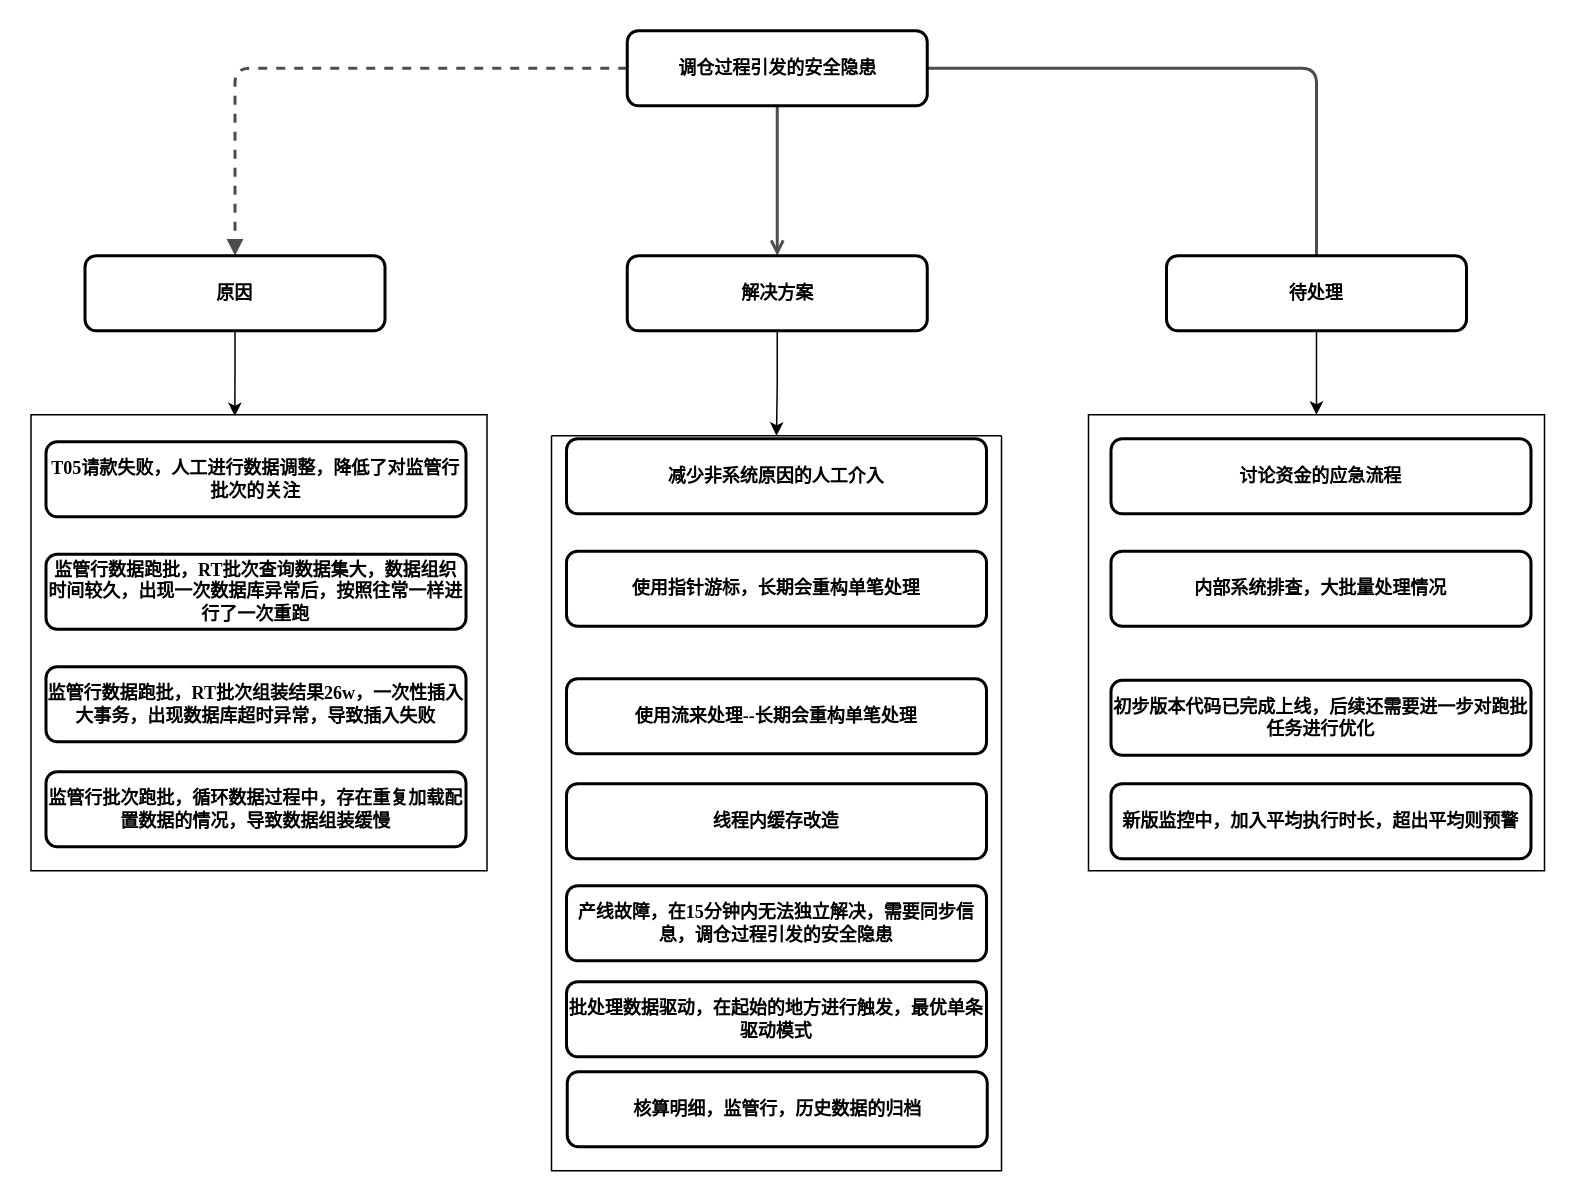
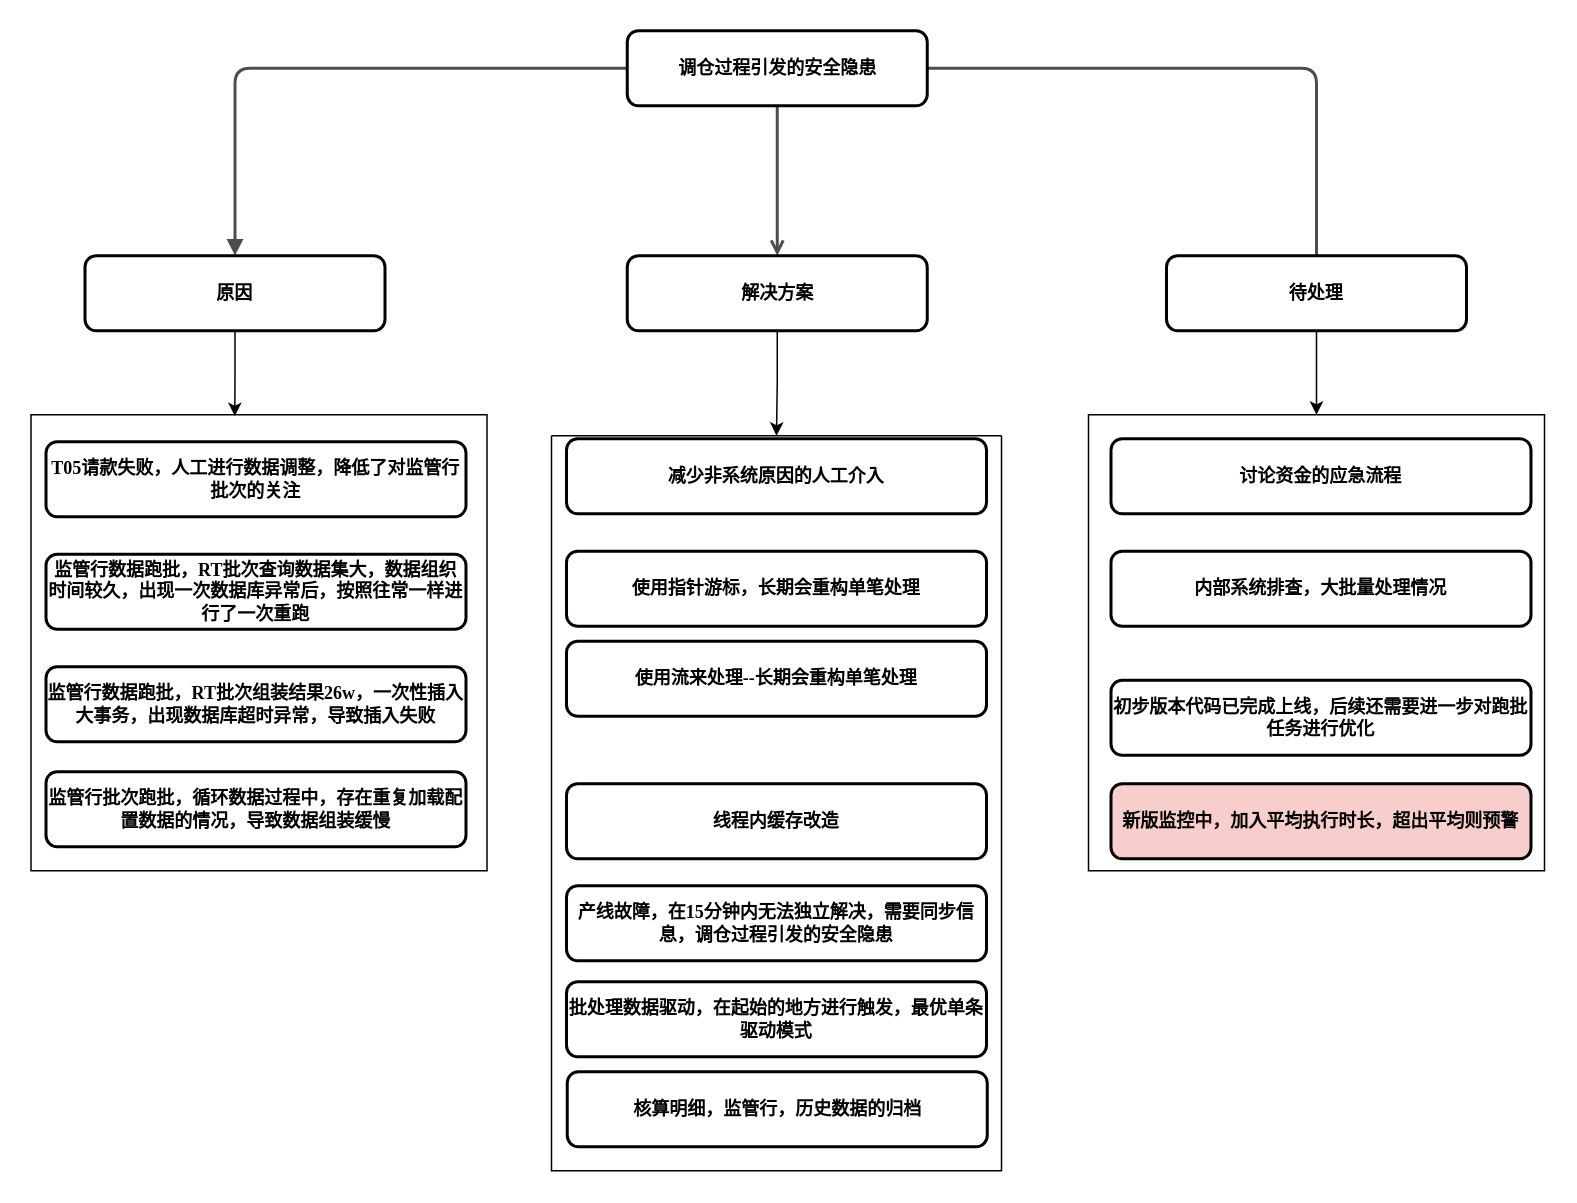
(346, 68) -> (346, 68)
(776, 716) -> (776, 679)
(1321, 821) -> (1321, 821)
